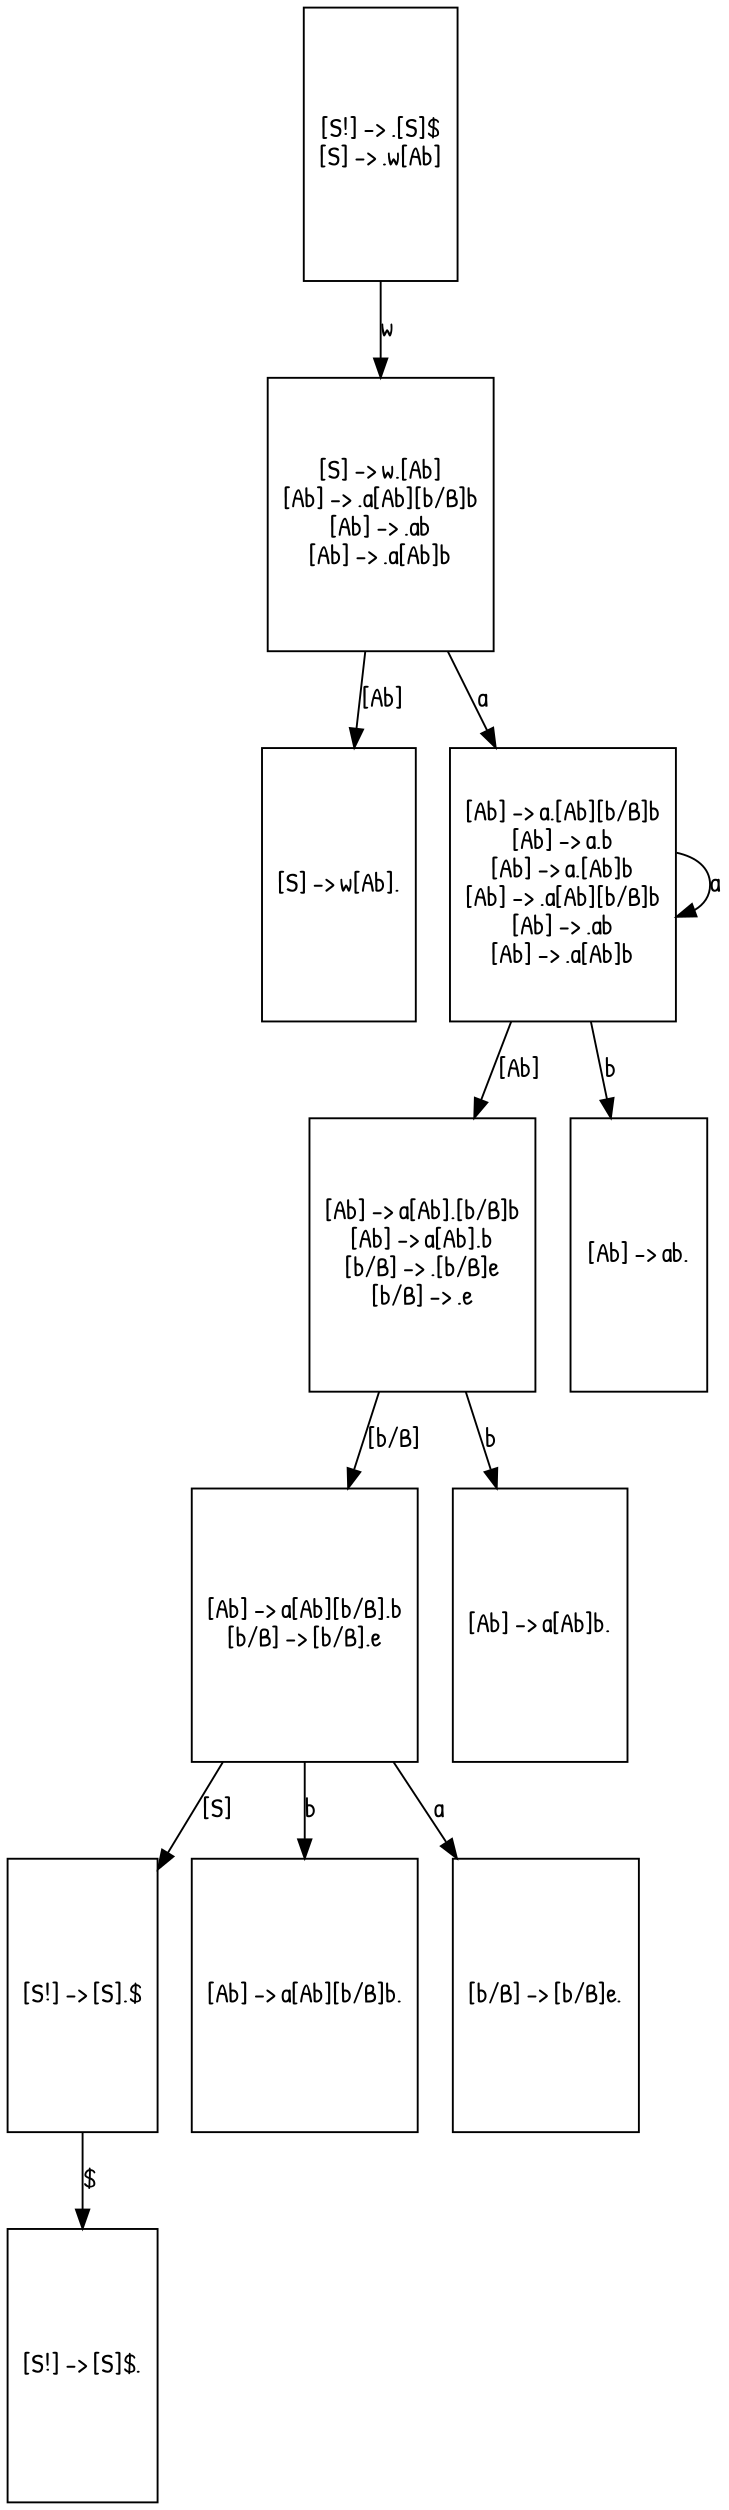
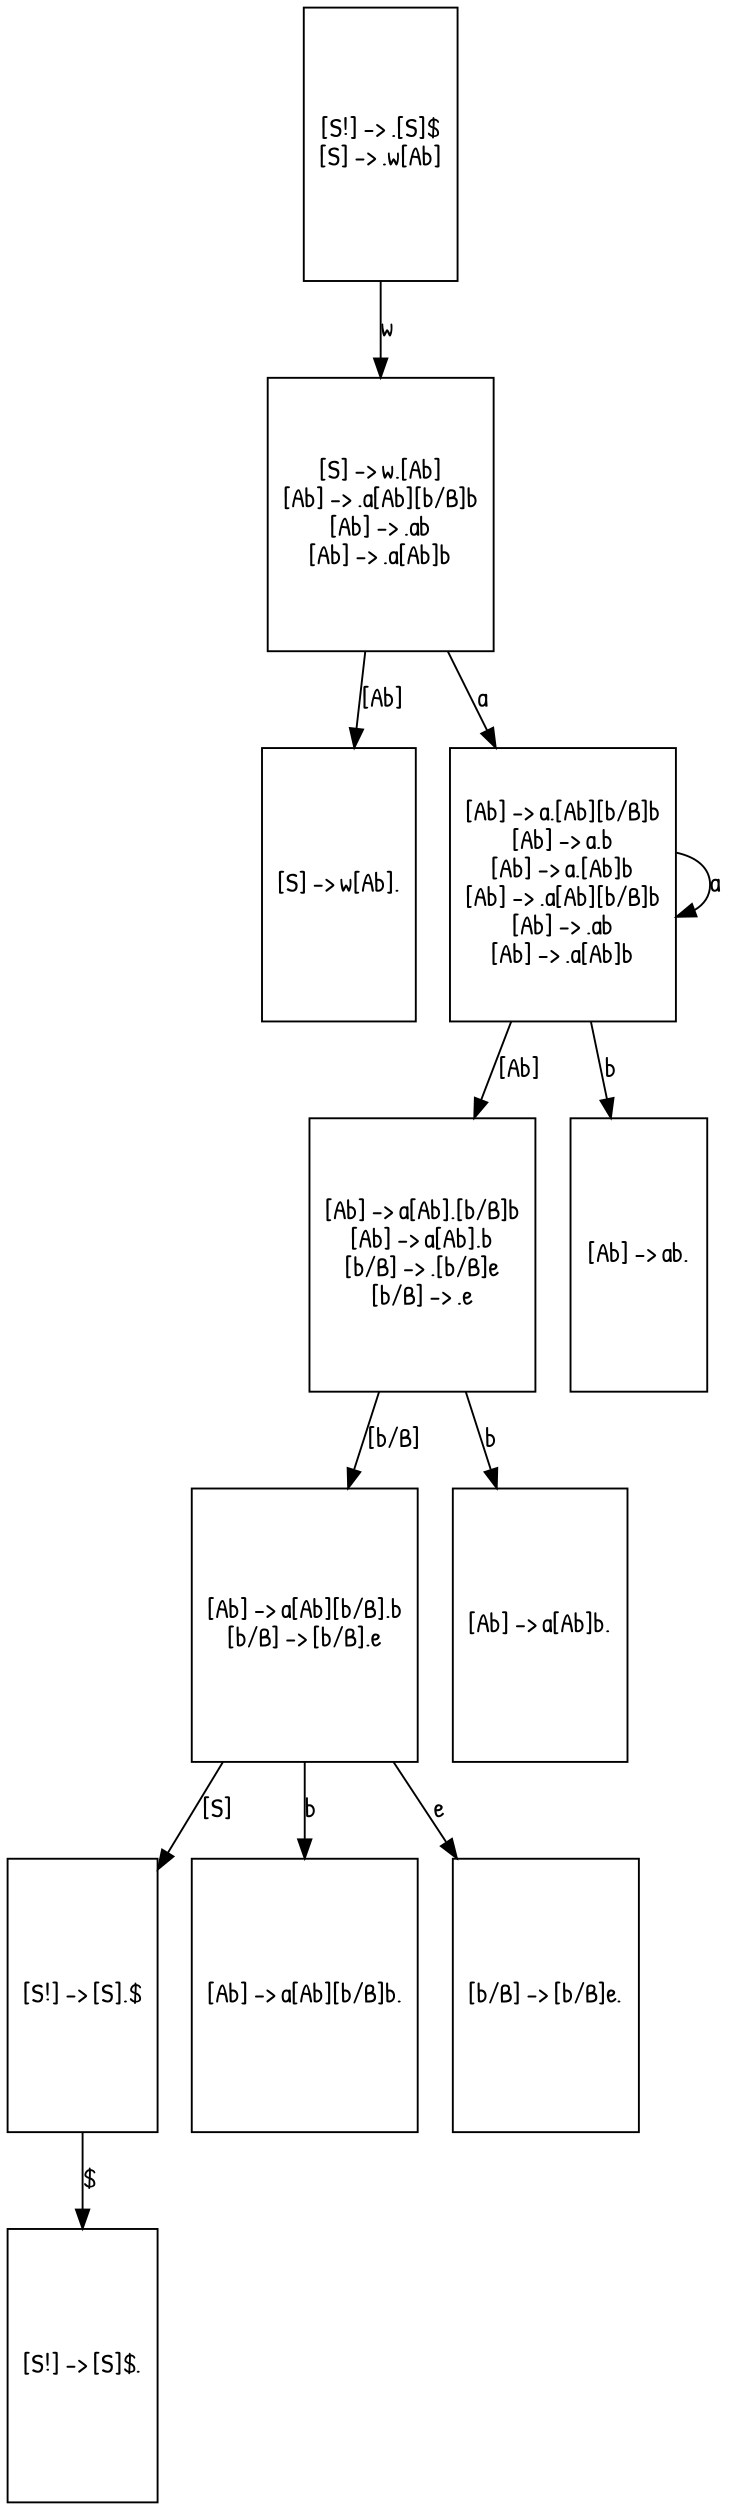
(440, 1810) -> (440, 1810)
